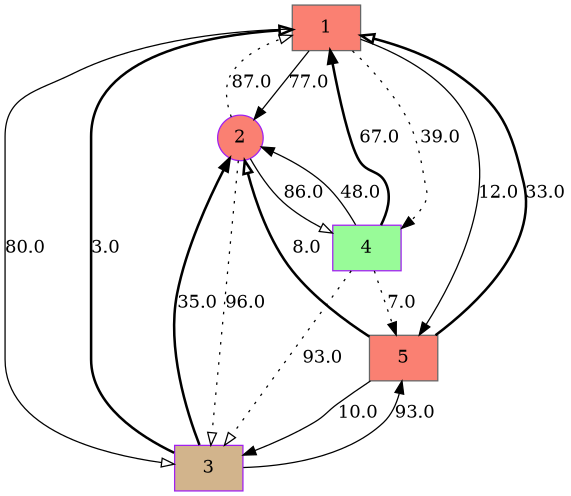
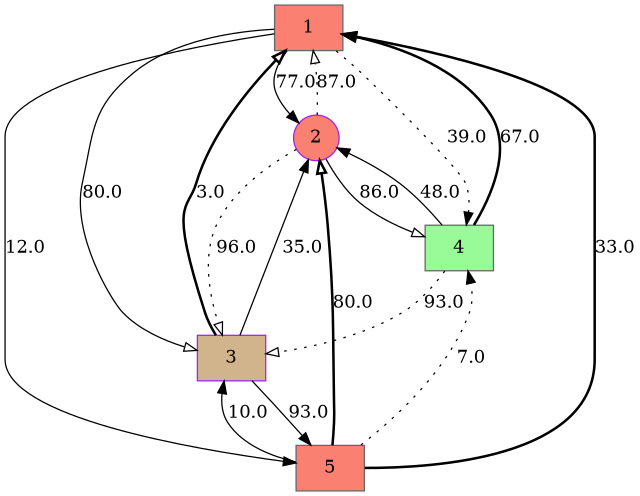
(307, 248) -> (353, 303)
(367, 248) -> (459, 248)
(383, 297) -> (434, 374)
(176, 305) -> (272, 254)
